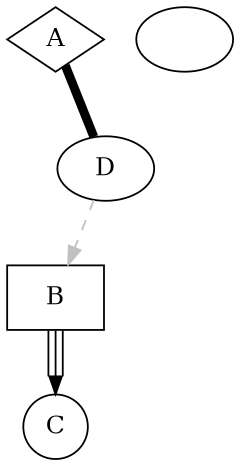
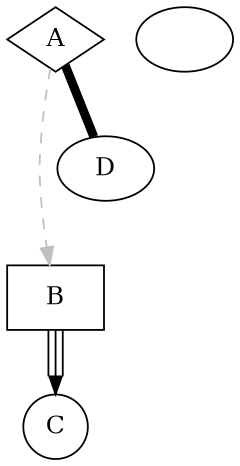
(84, 224) -> (40, 158)
